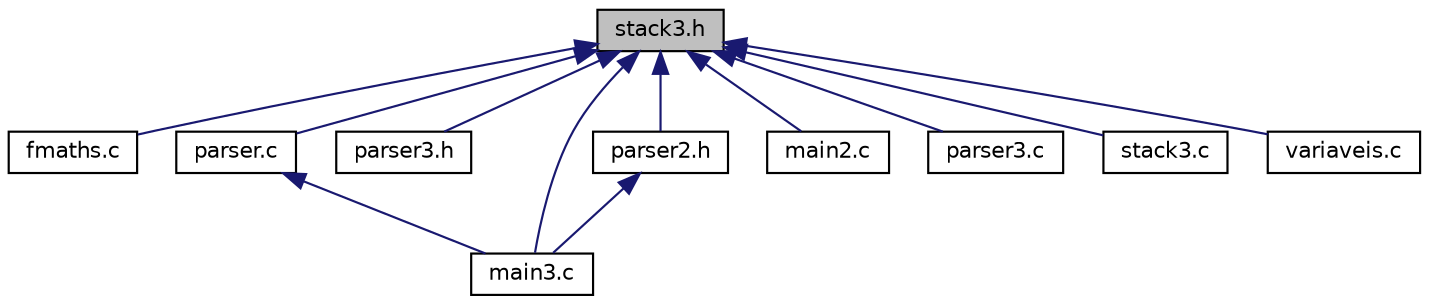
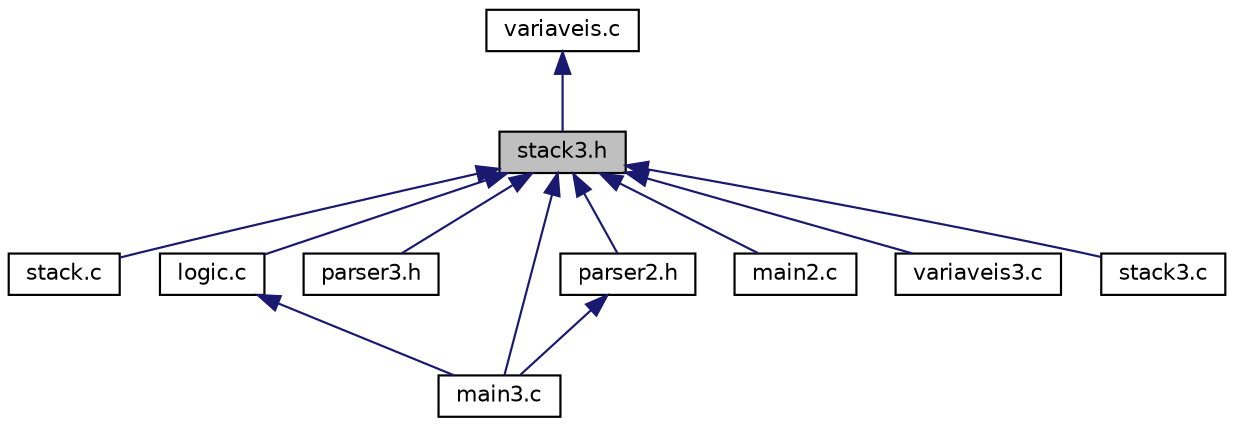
(1007, 88) -> (563, 103)
(73, 152) -> (64, 274)
(236, 152) -> (212, 274)
(996, 152) -> (978, 274)
